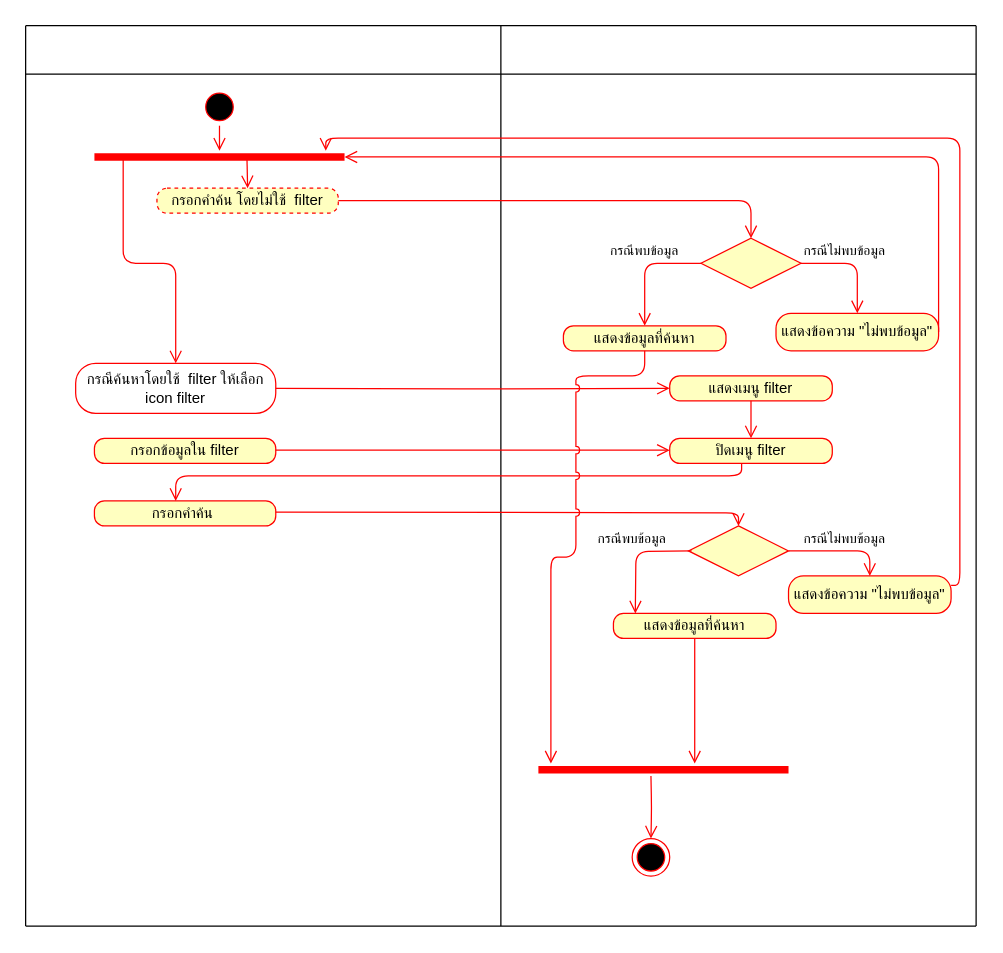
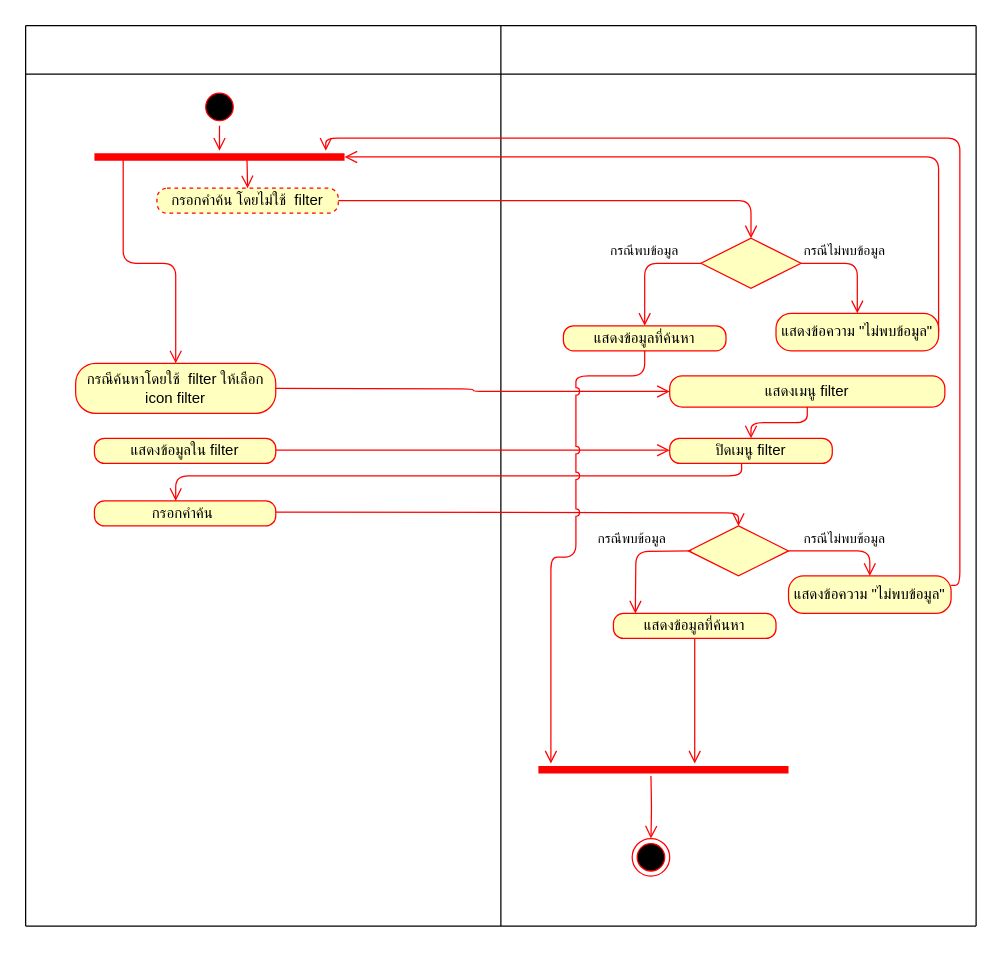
(176, 388) -> (176, 388)
(751, 388) -> (807, 391)
(185, 451) -> (185, 451)
